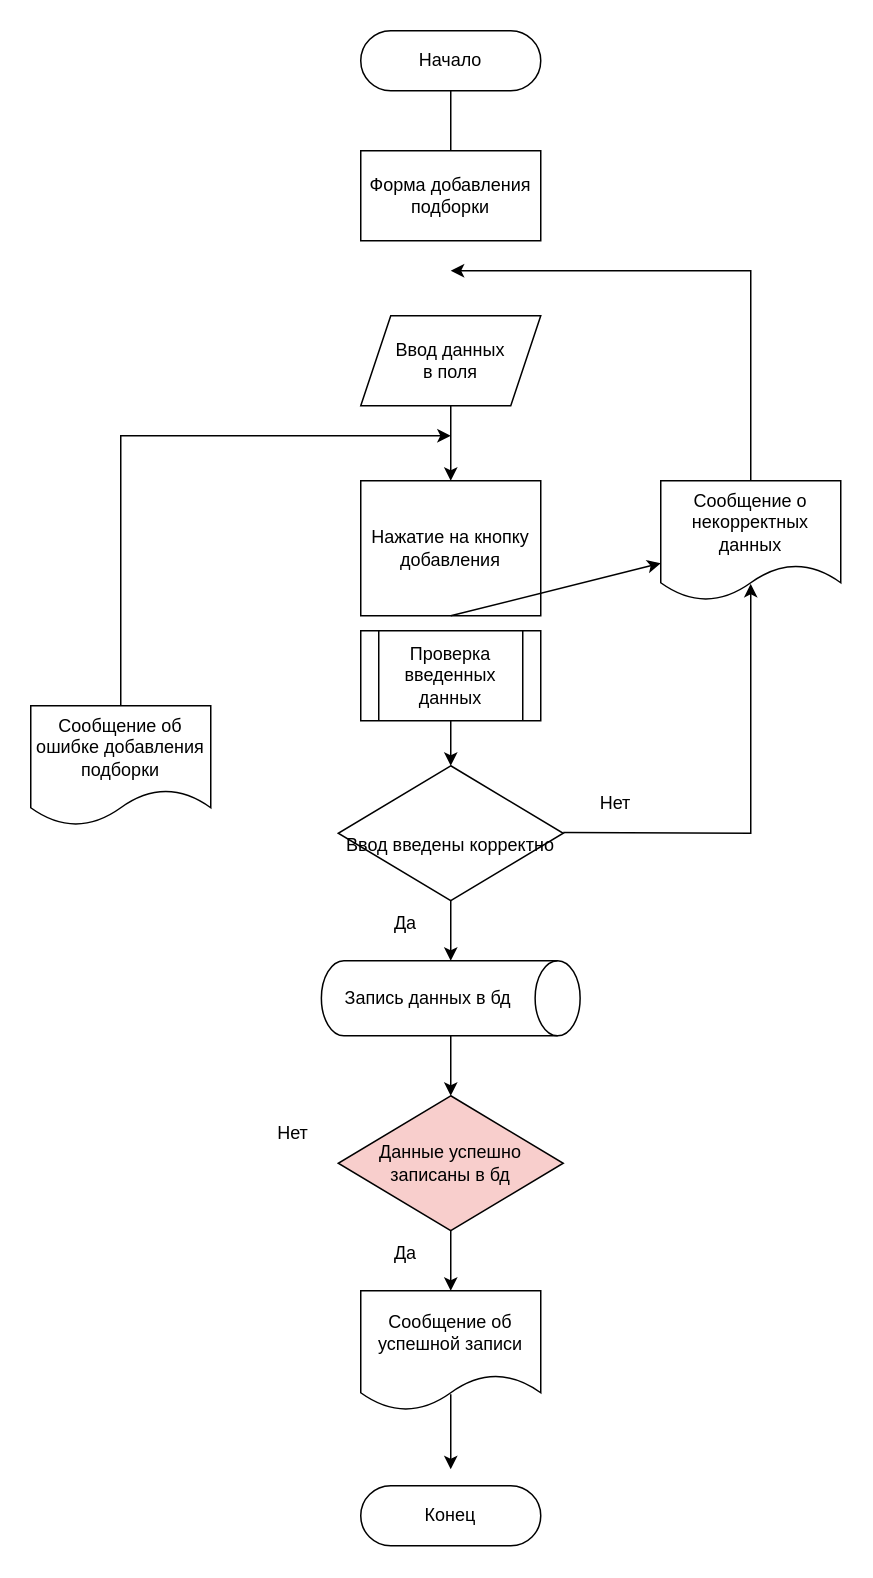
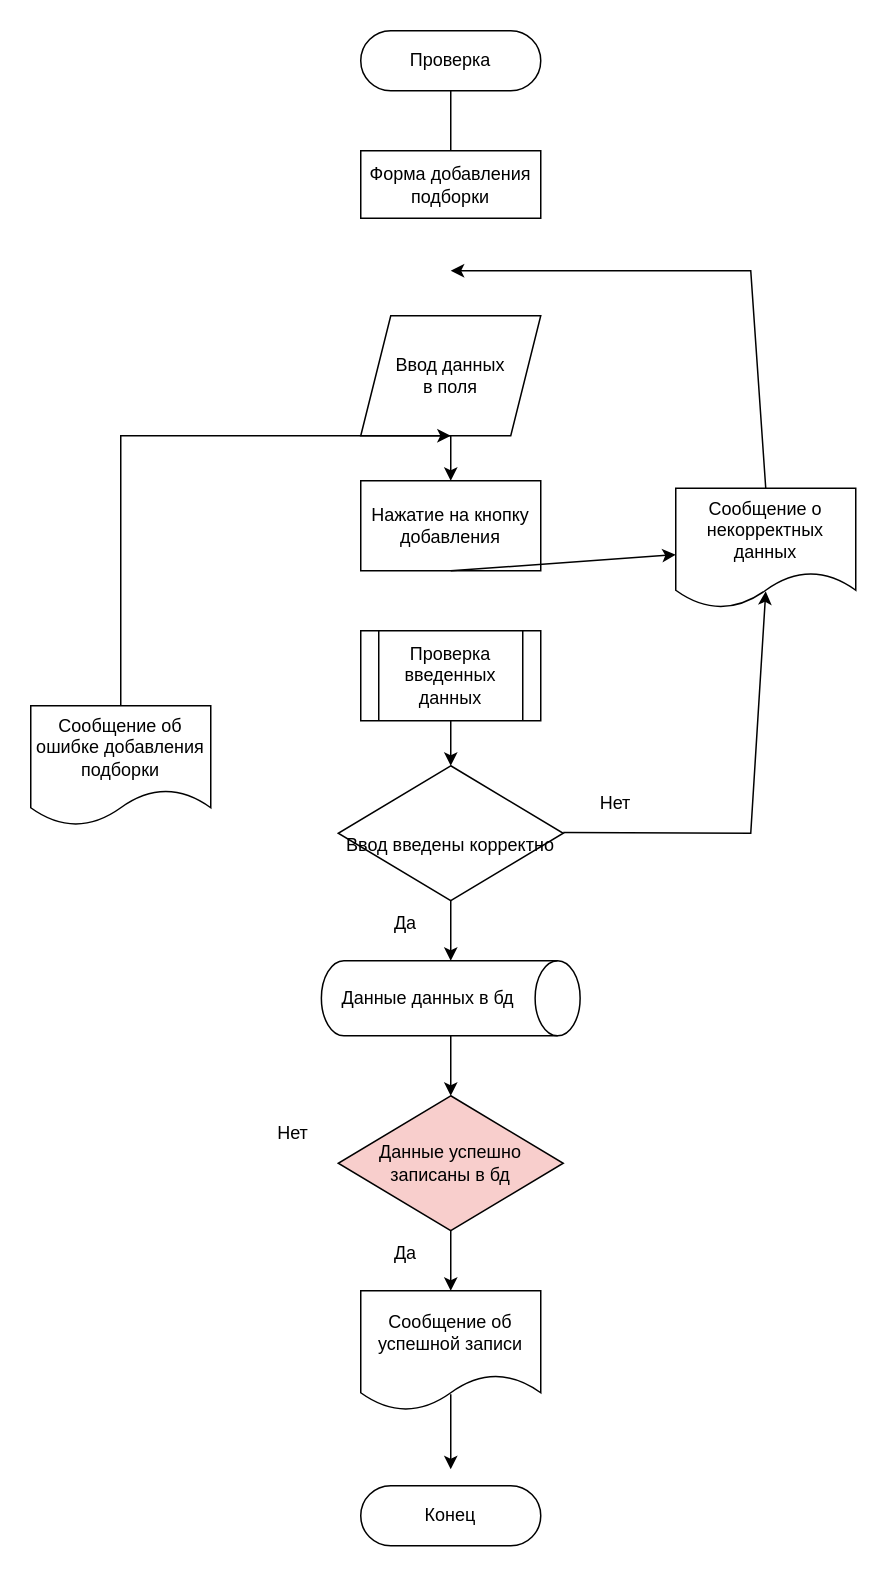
(451, 61) -> (451, 61)
(451, 196) -> (451, 185)
(451, 361) -> (451, 376)
(751, 541) -> (766, 548)
(451, 548) -> (451, 526)
(428, 998) -> (428, 998)
